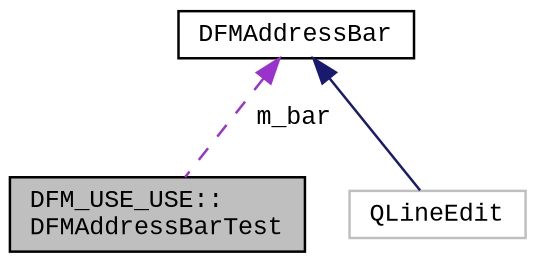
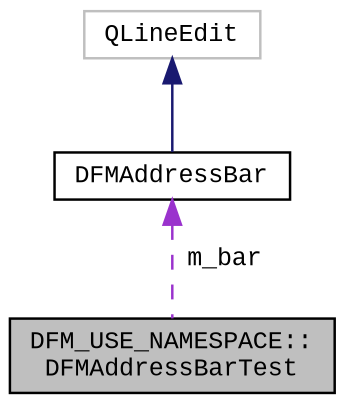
(375, 134) -> (172, 118)
(157, 214) -> (172, 356)
